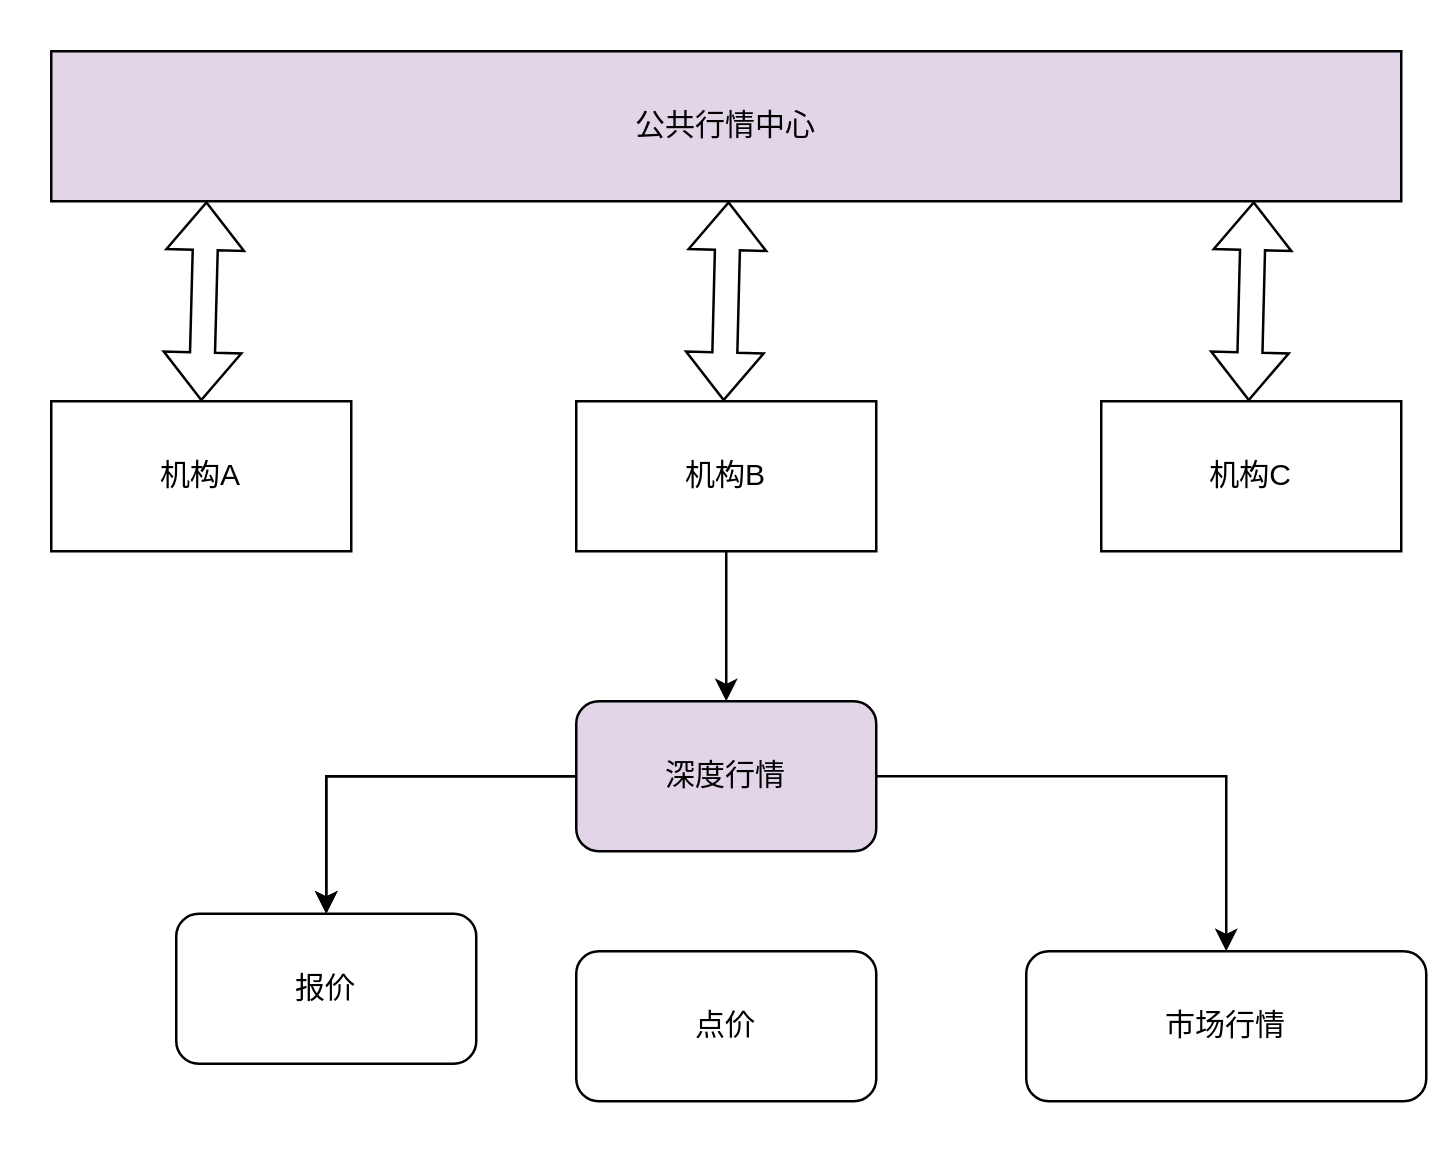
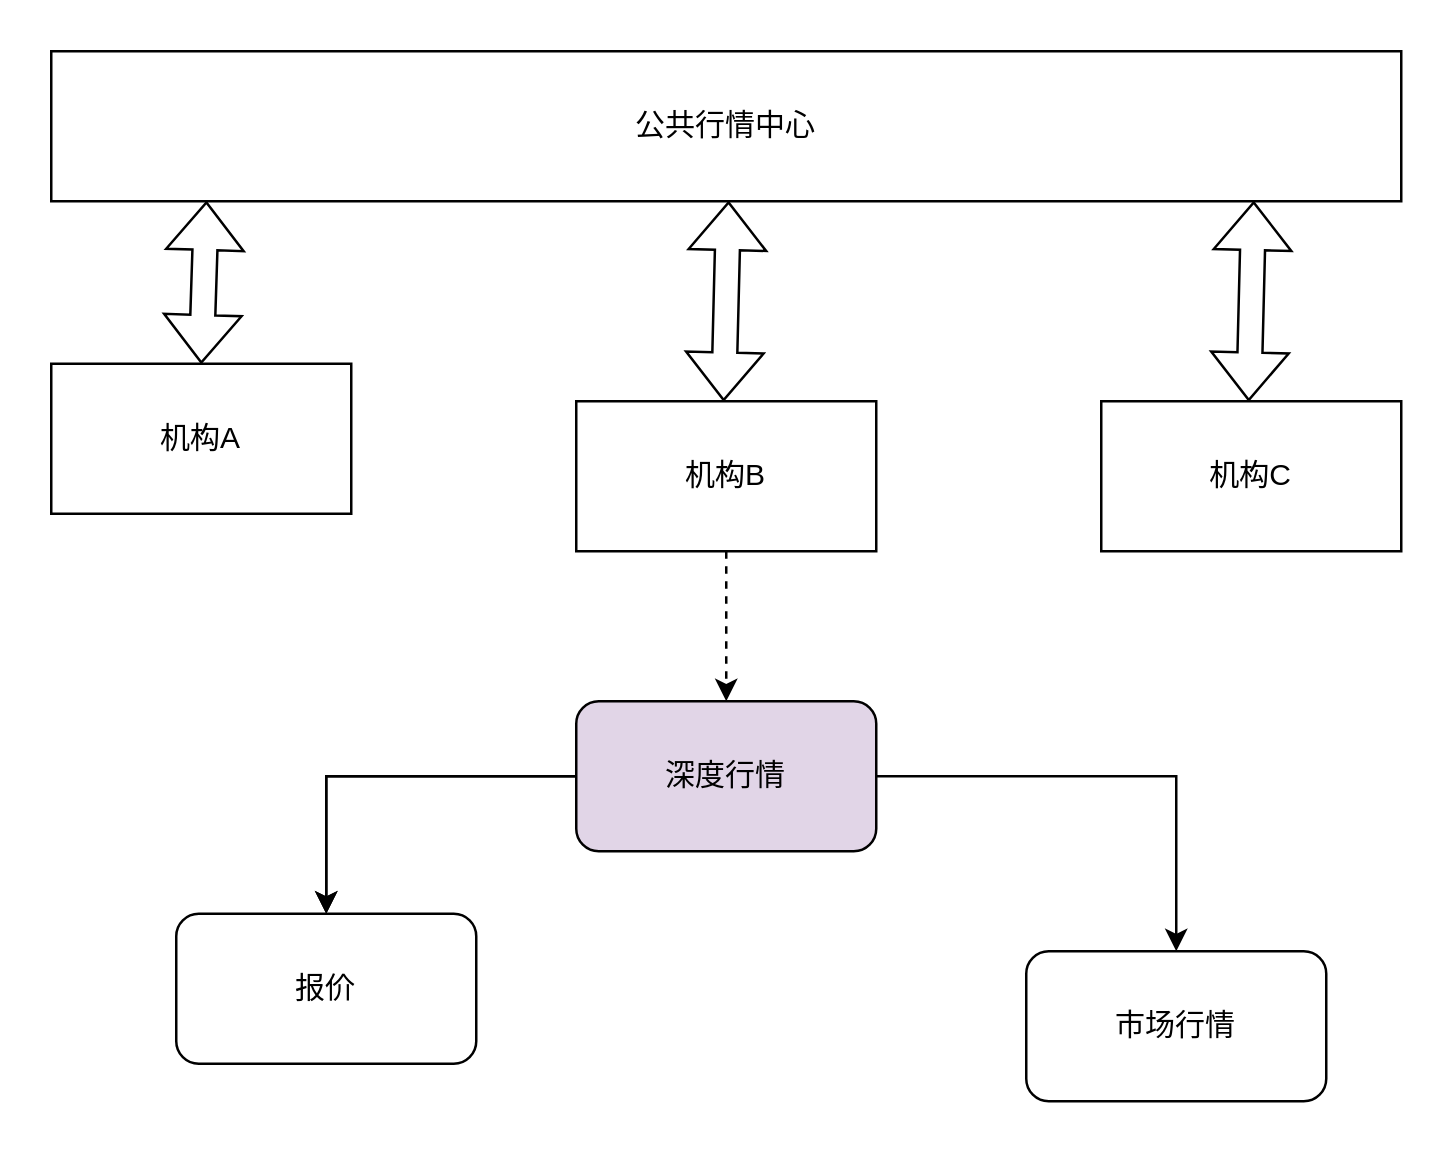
(726, 126) -> (726, 126)
(201, 476) -> (201, 439)
(726, 621) -> (726, 621)
(726, 1026) -> none
(1226, 1026) -> (1176, 1026)
